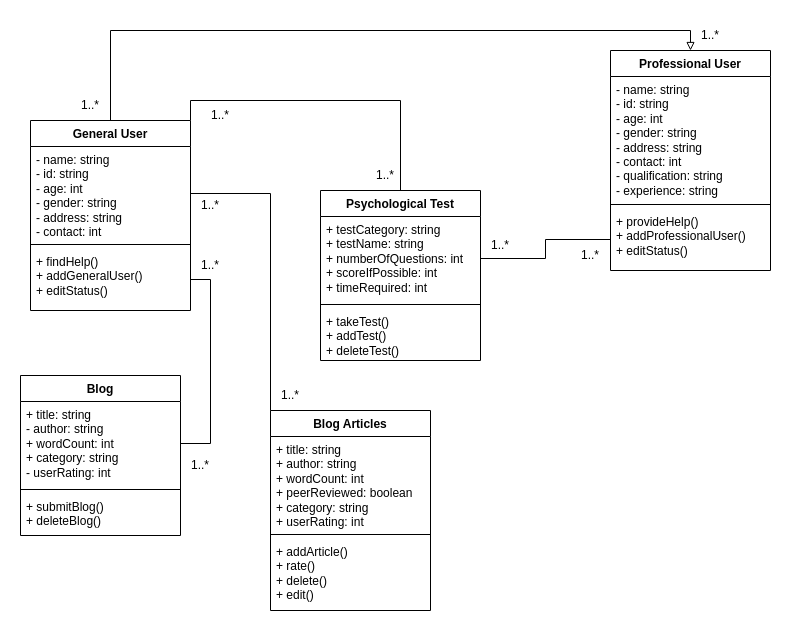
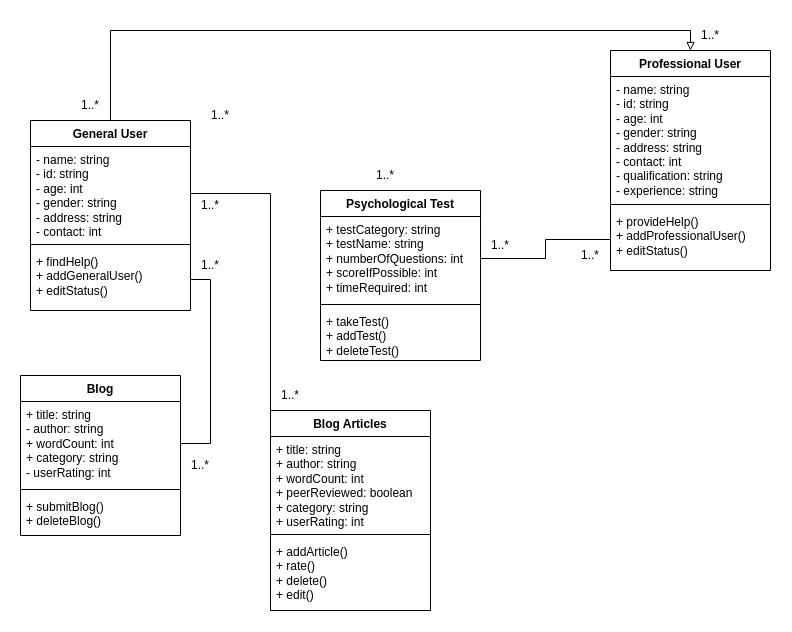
(331, 101) -> none
